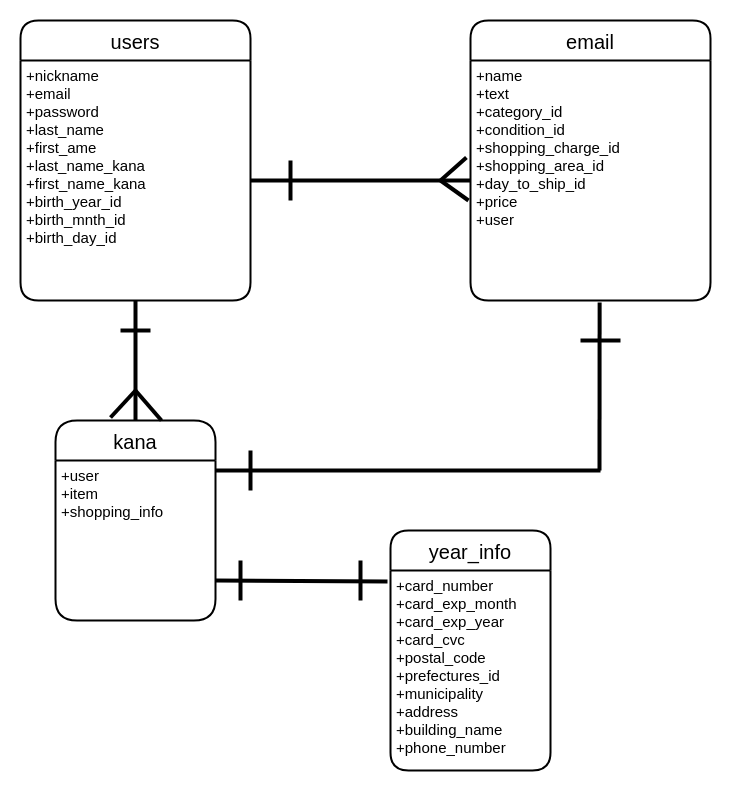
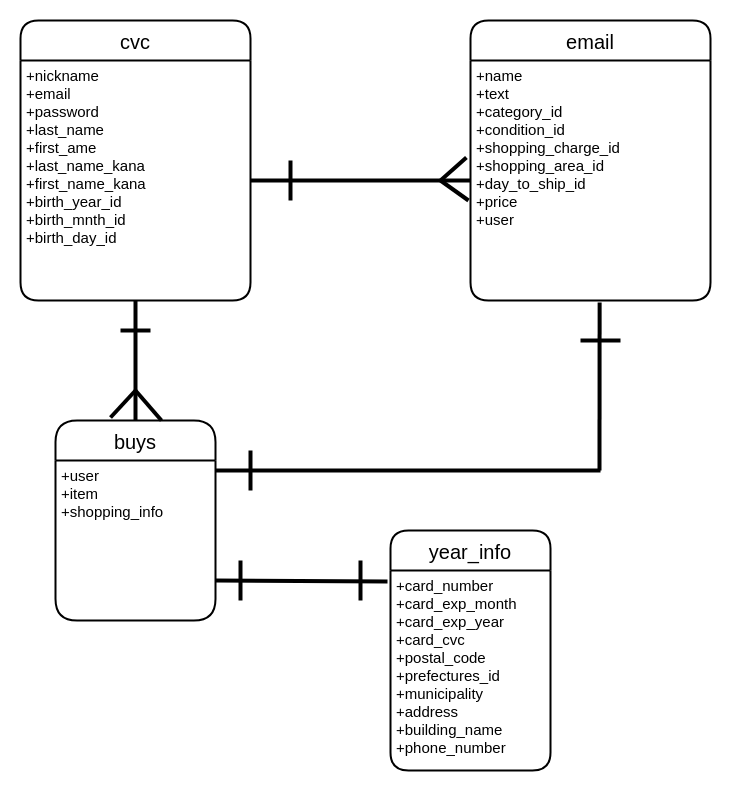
(135, 42) -> (135, 42)
(135, 442) -> (135, 442)
